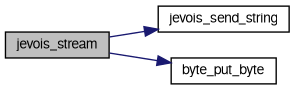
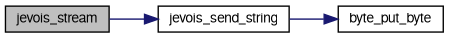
(133, 57) -> (307, 19)
